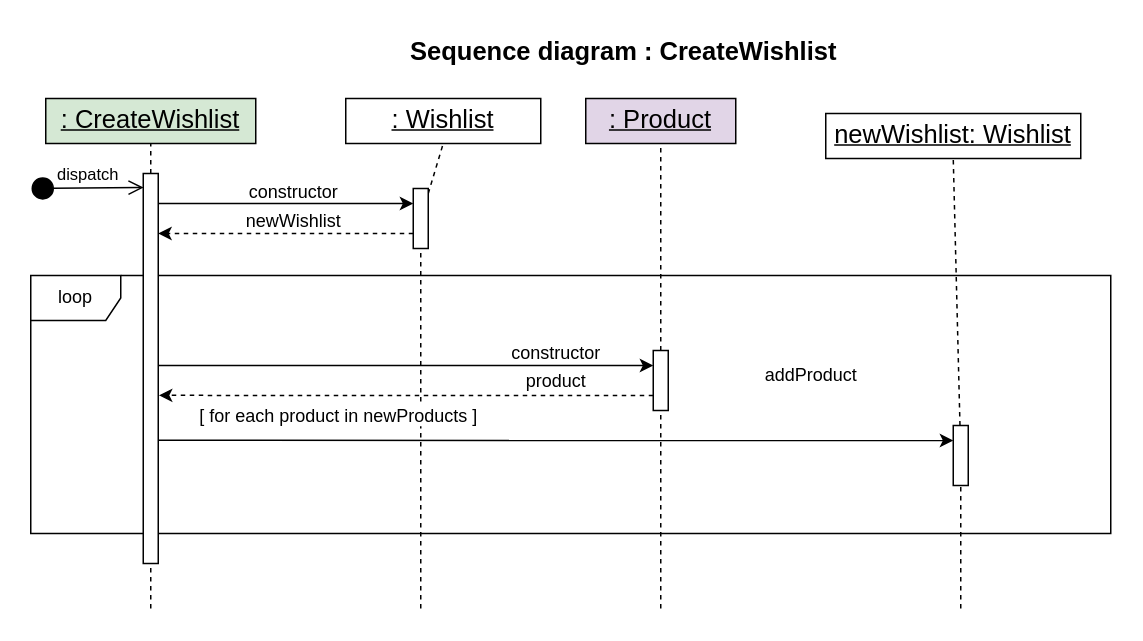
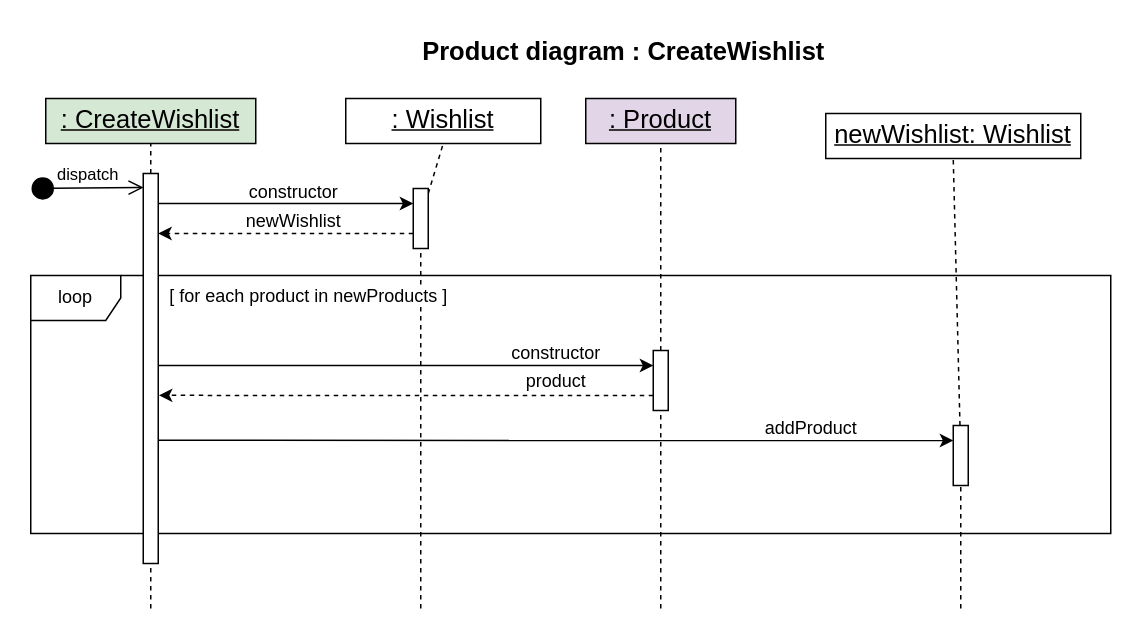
(624, 53) -> (624, 53)
(811, 377) -> (811, 430)
(338, 418) -> (308, 298)
